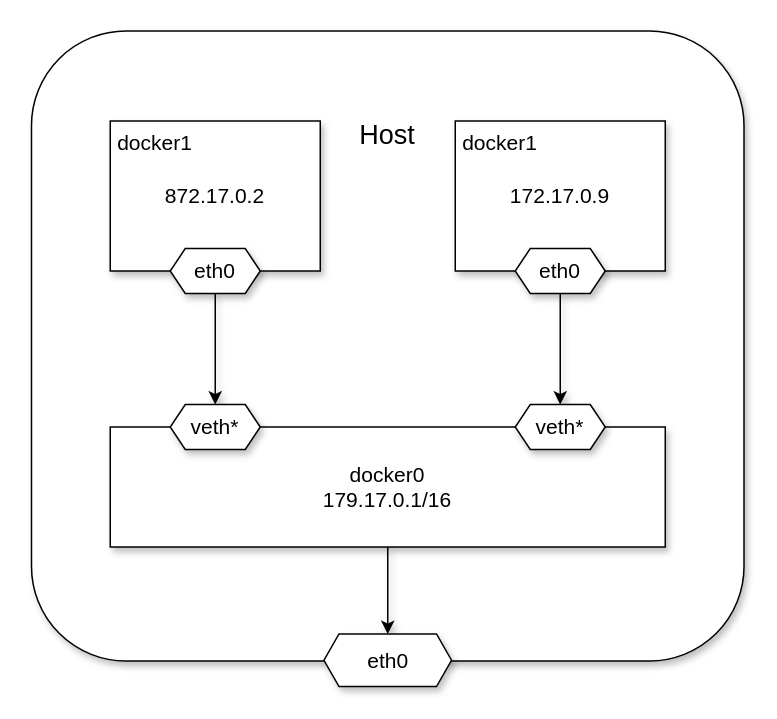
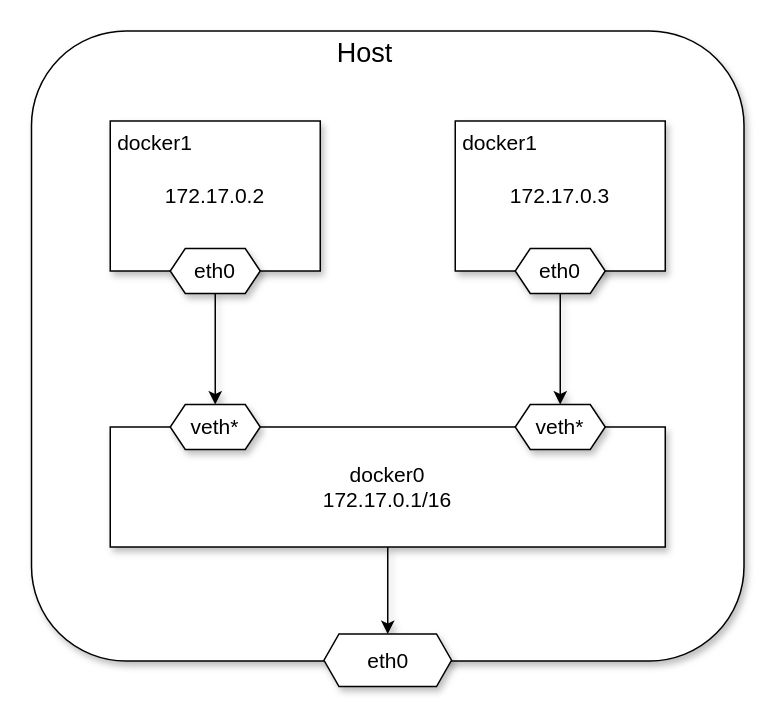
(388, 136) -> (365, 53)
(215, 196) -> (215, 196)
(560, 196) -> (560, 196)
(388, 487) -> (388, 487)
